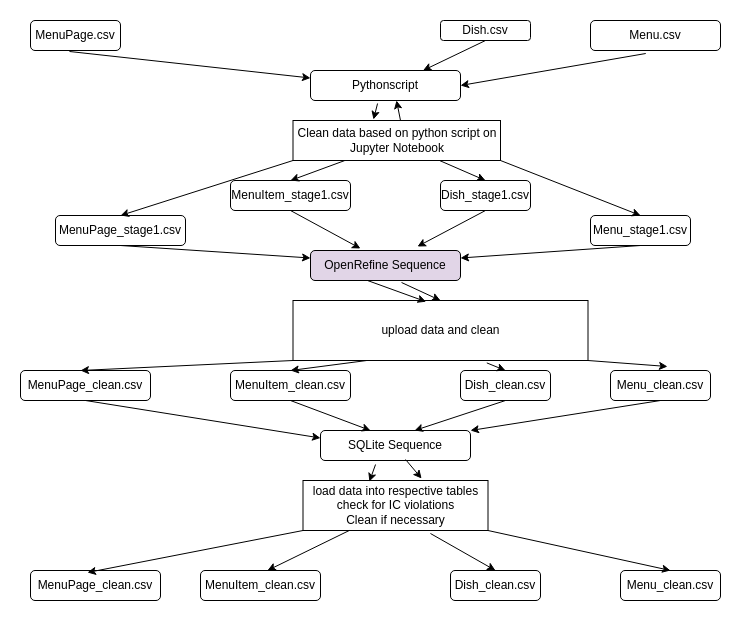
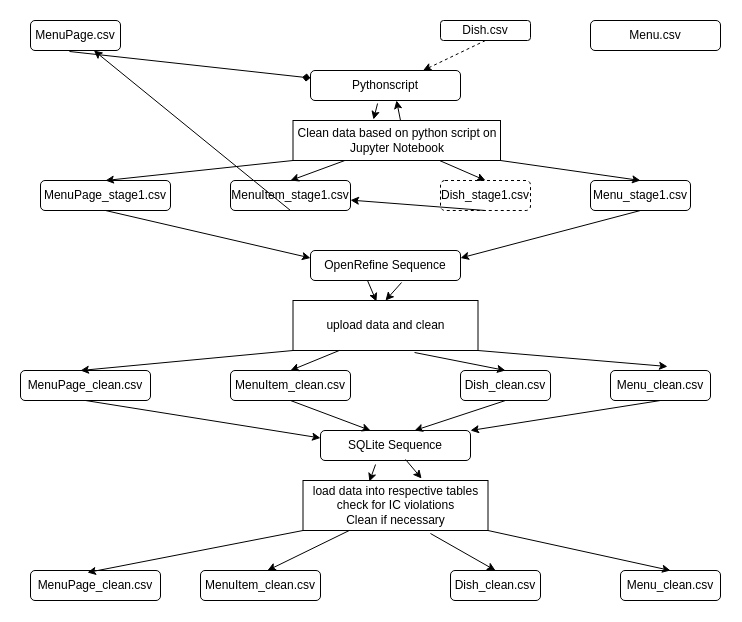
(456, 55) -> (456, 55)
(557, 69) -> none
(302, 77) -> (301, 77)
(486, 196) -> (486, 196)
(454, 227) -> (422, 206)
(322, 228) -> (196, 133)
(121, 231) -> (106, 196)
(641, 231) -> (641, 196)
(386, 266) -> (386, 266)
(441, 331) -> (386, 326)
